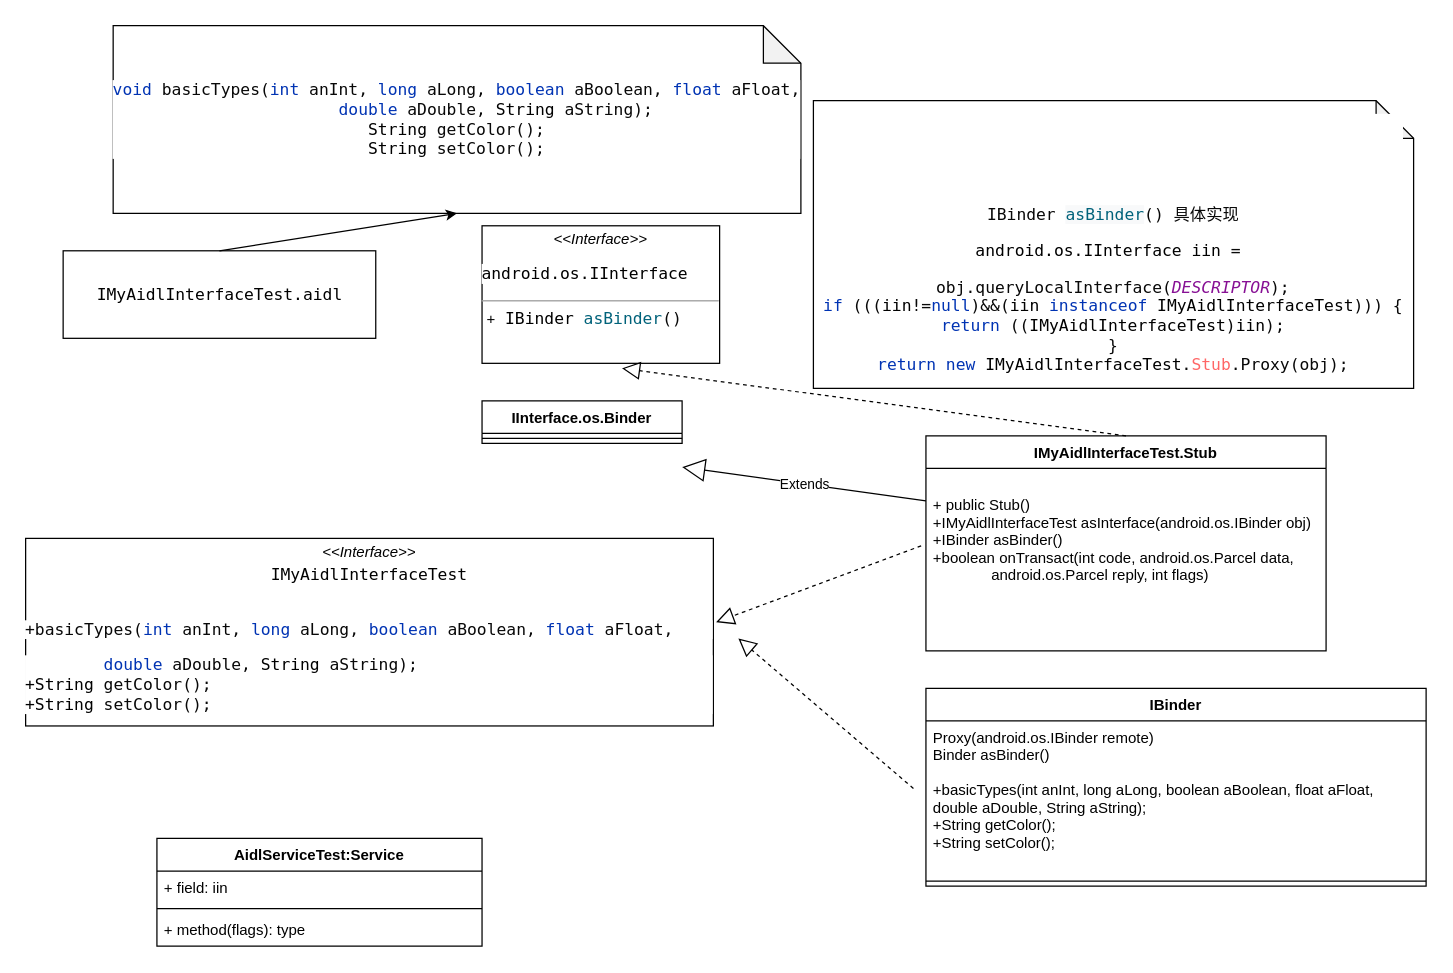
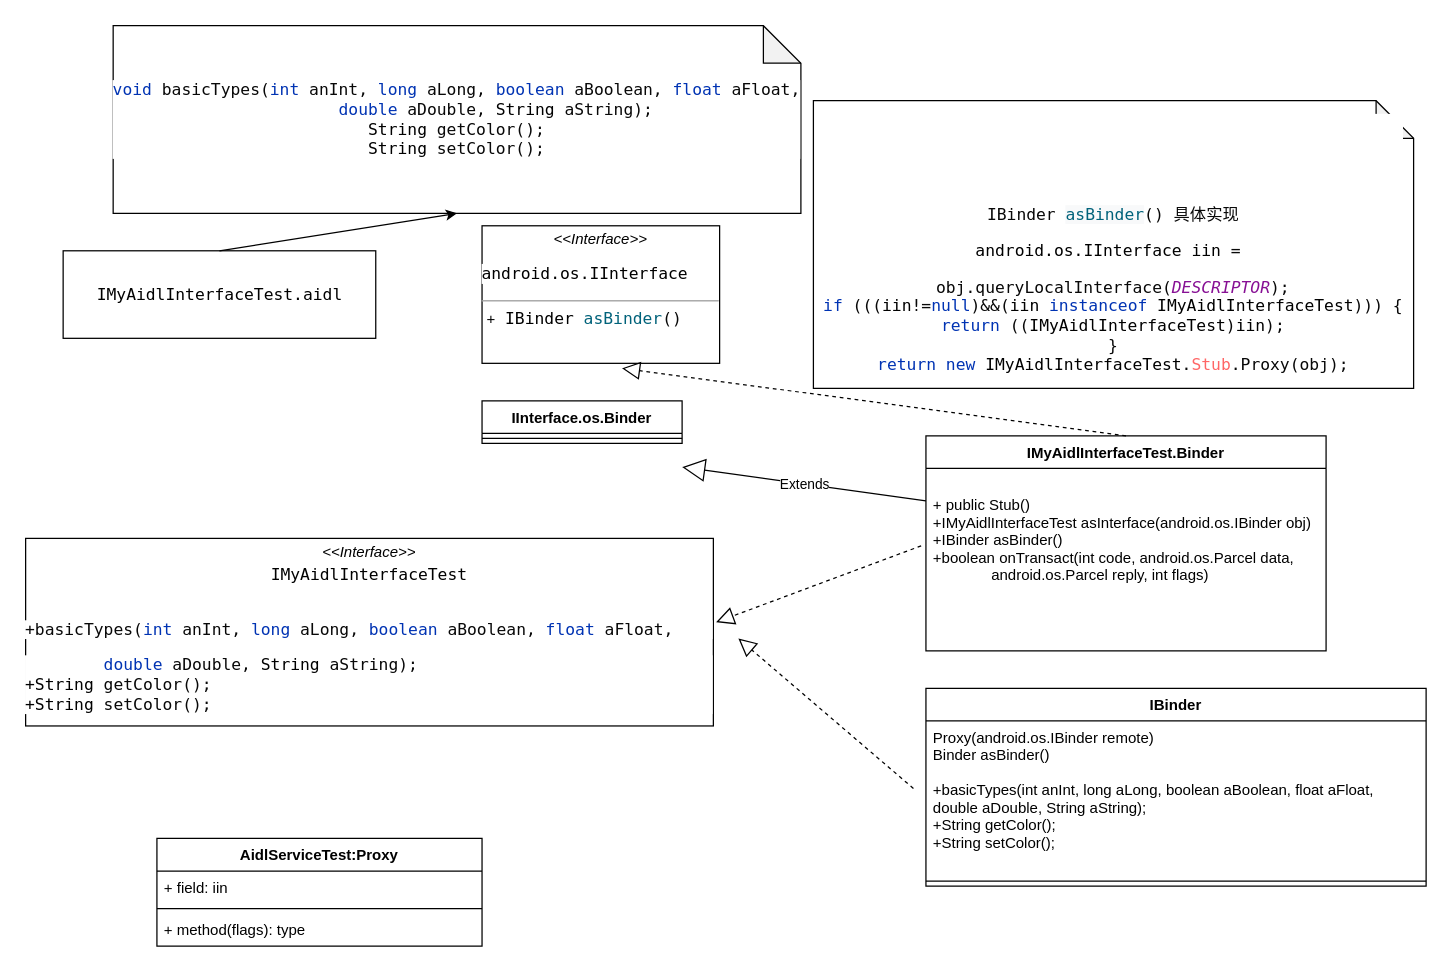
(1125, 453) -> (1125, 453)
(319, 855) -> (319, 855)
